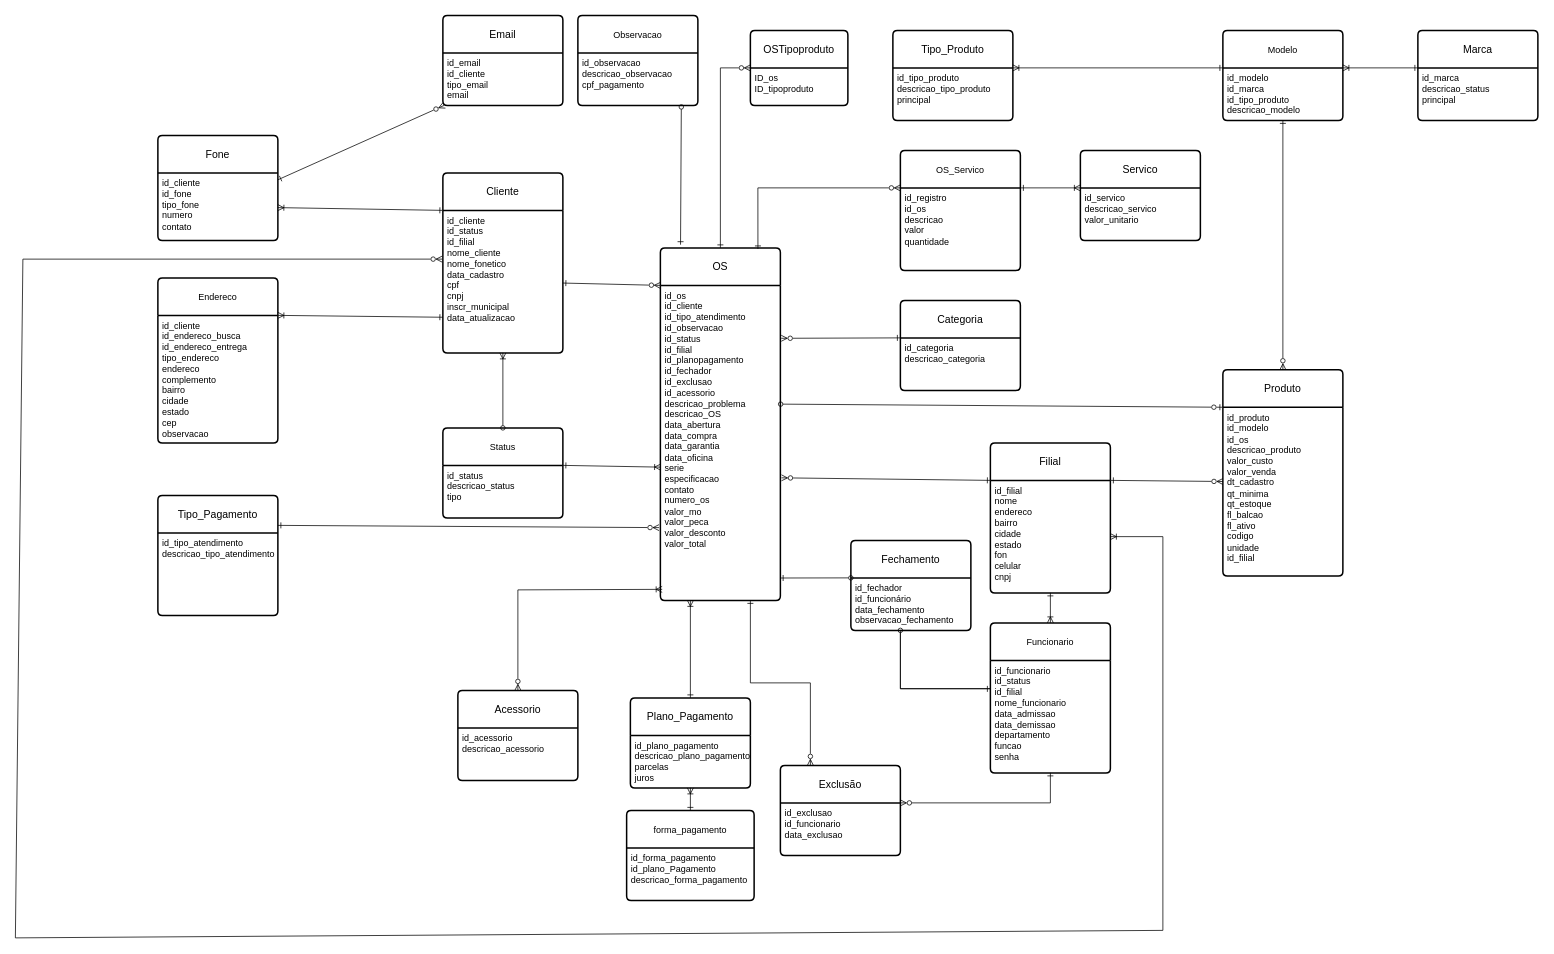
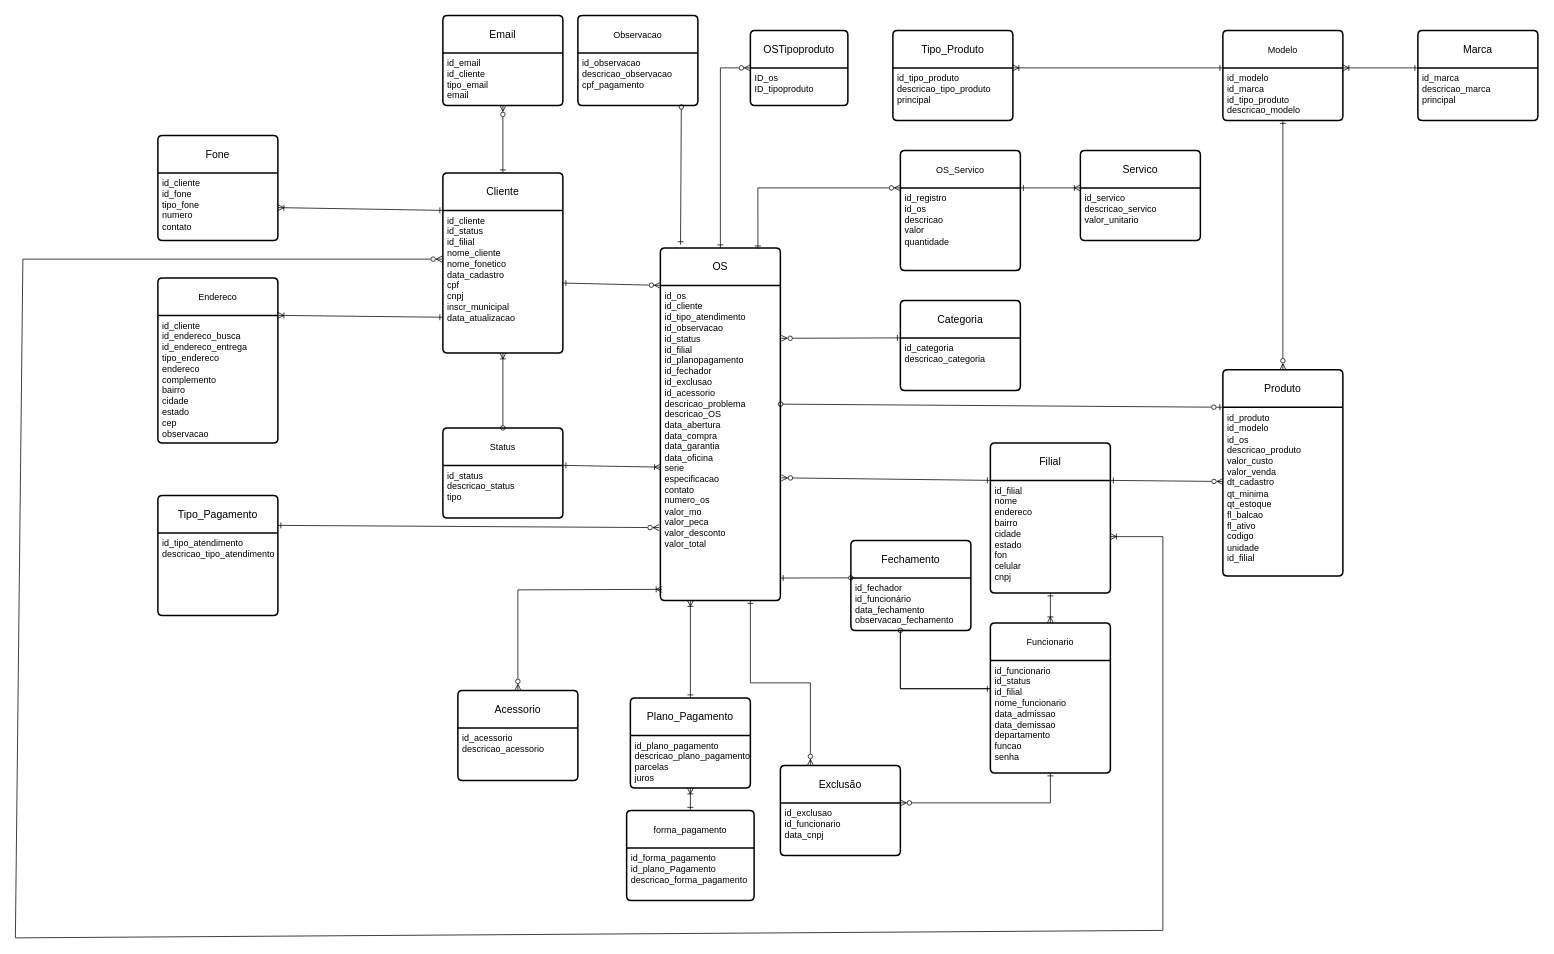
(1462, 89) -> (1459, 89)
(357, 145) -> (503, 144)
(817, 824) -> (817, 824)
